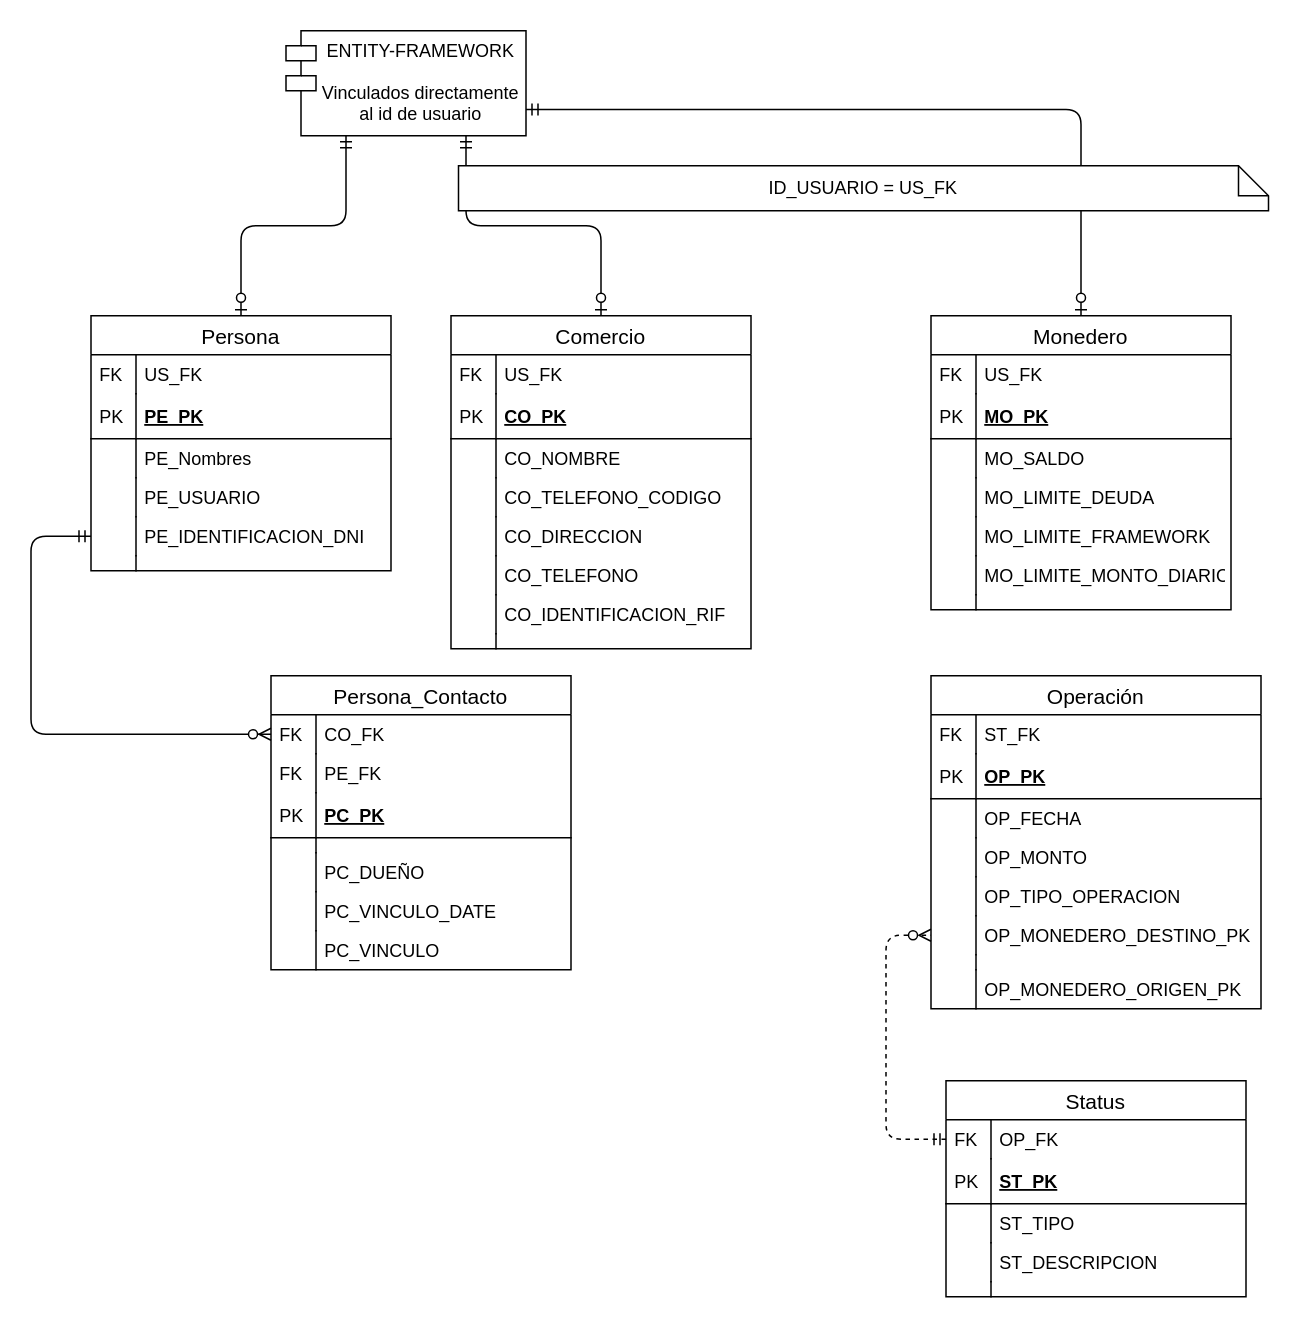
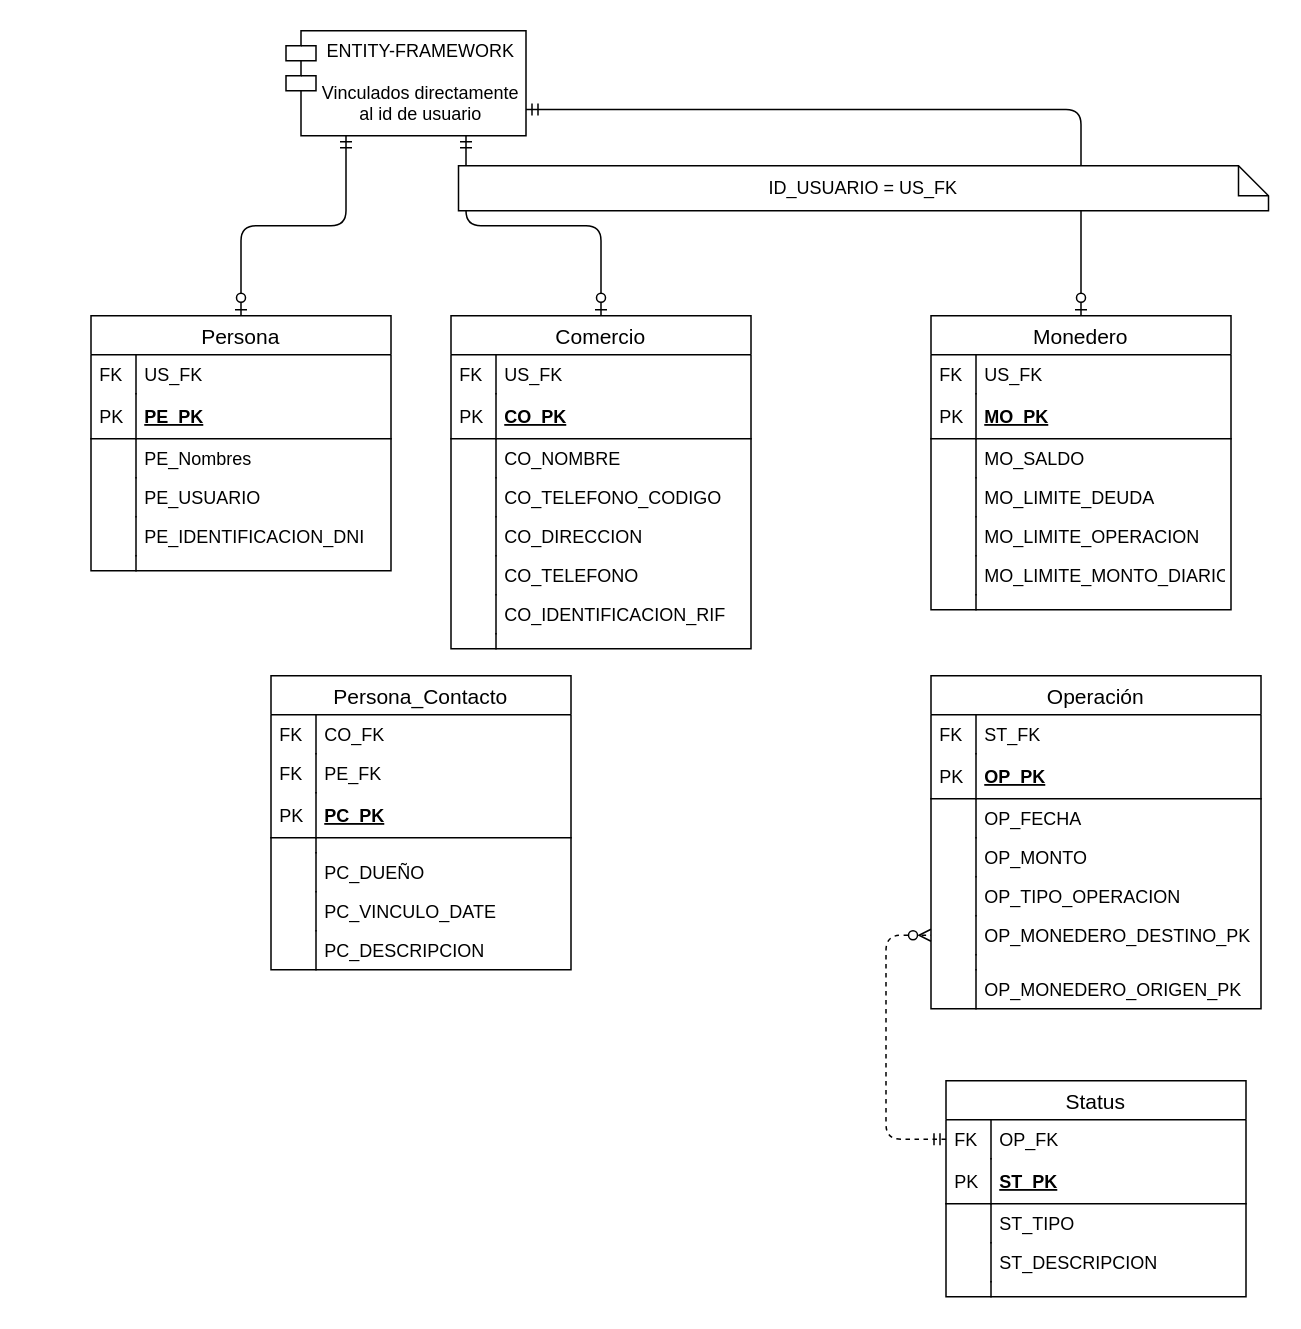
(1080, 537) -> (1080, 537)
(32, 727) -> none
(374, 951) -> (395, 951)
